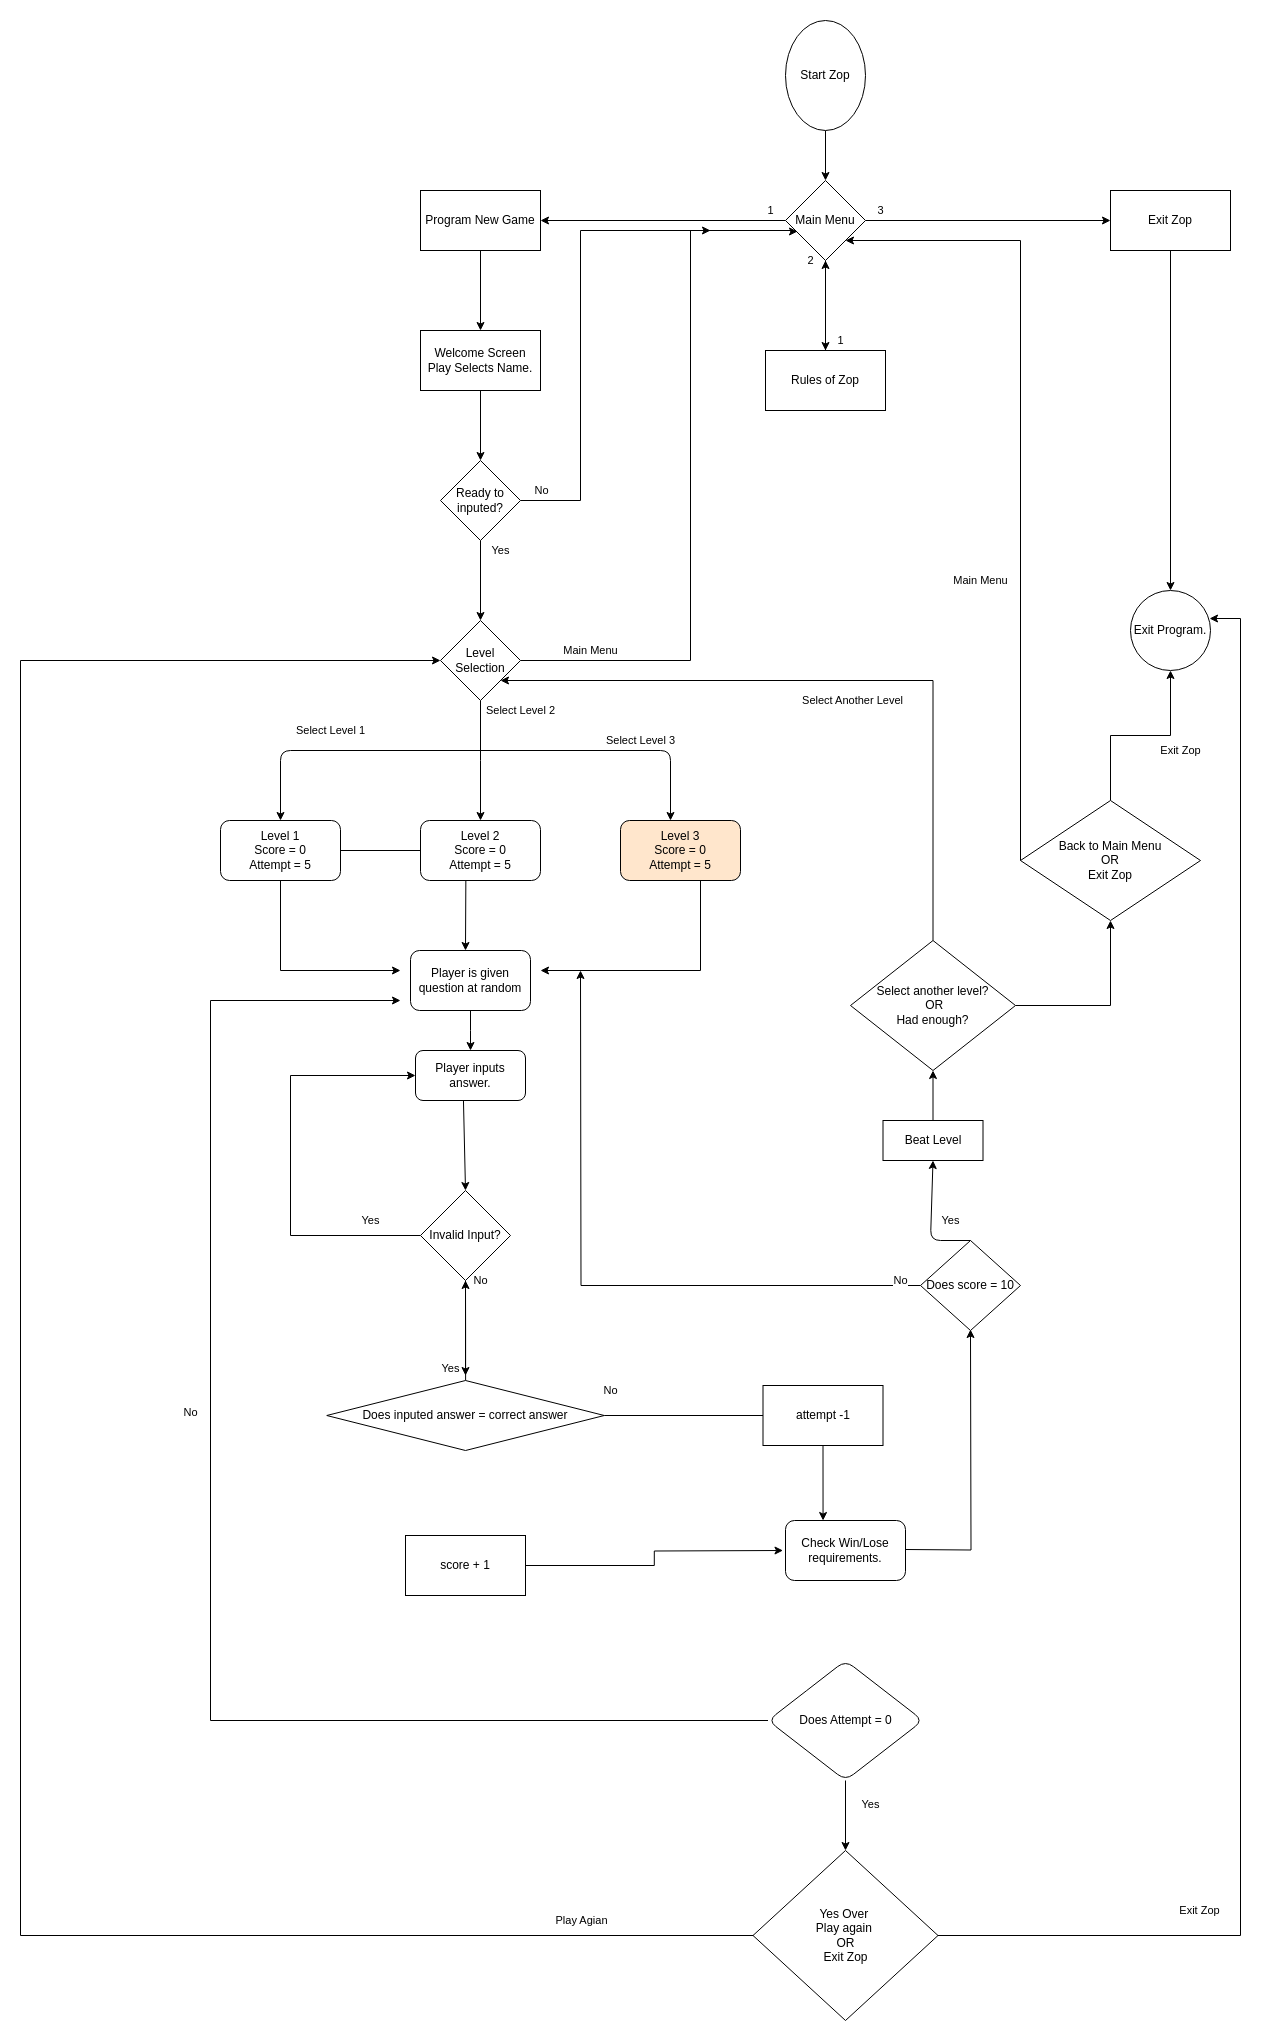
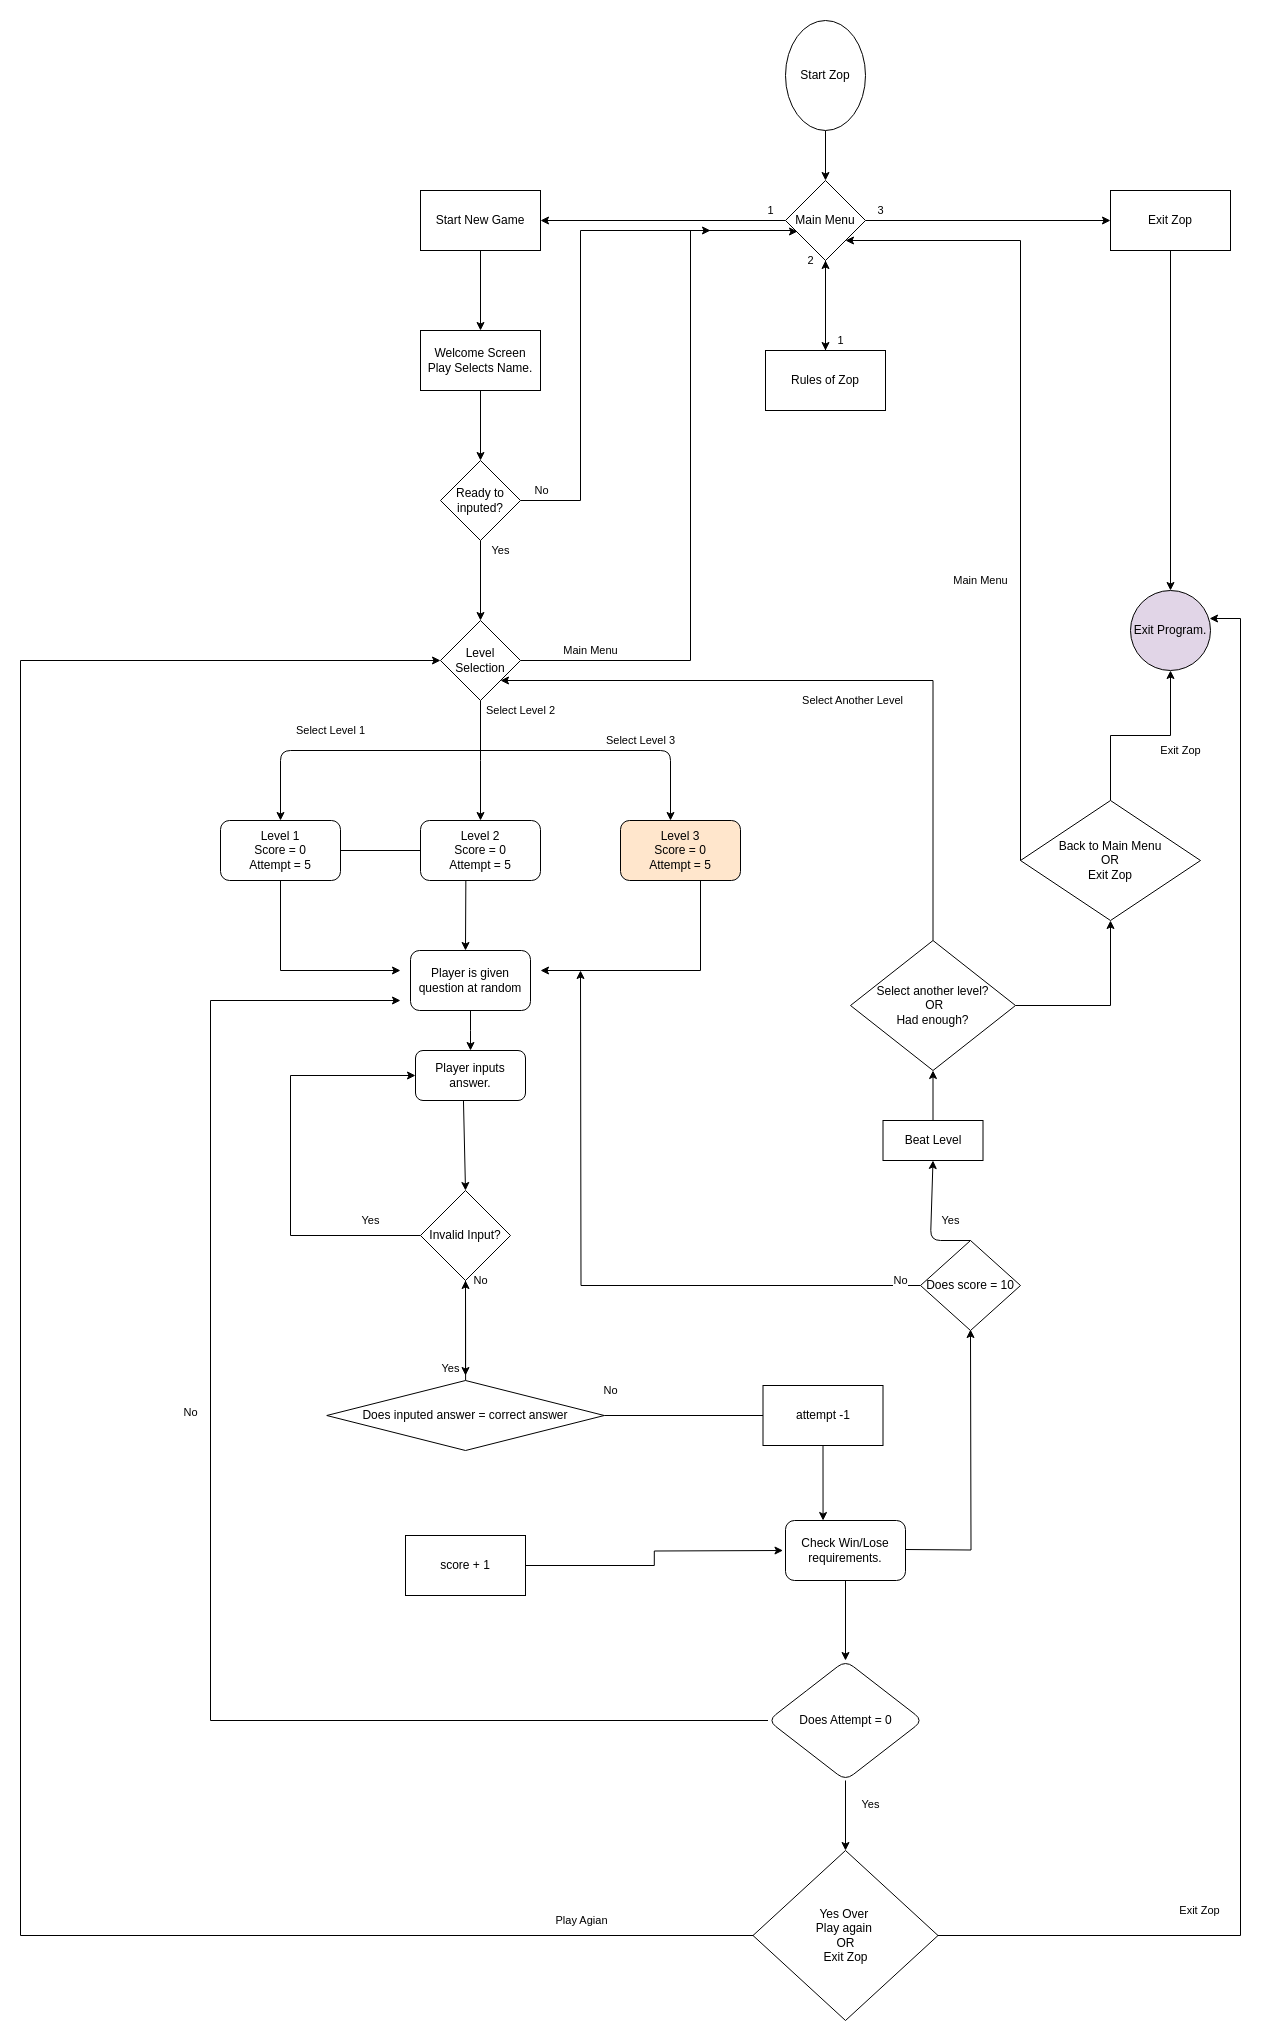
(481, 221) -> (481, 221)
(1171, 631) -> (1171, 631)
none -> (846, 1617)
